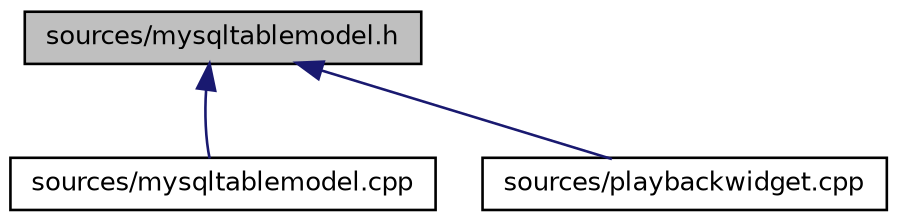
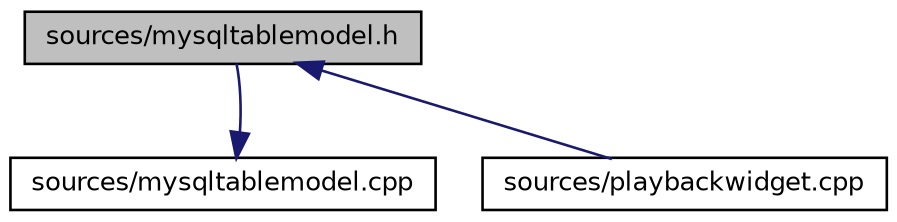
(206, 124) -> (240, 98)
